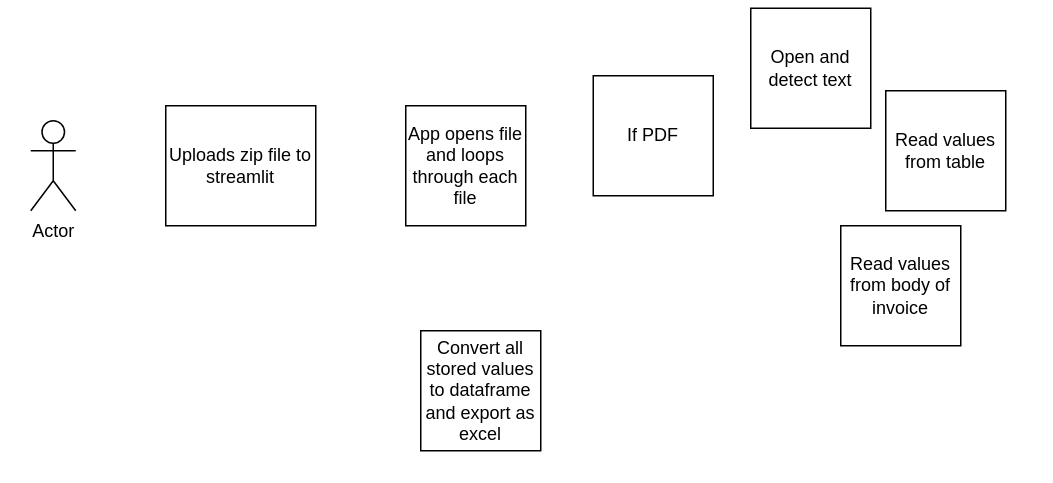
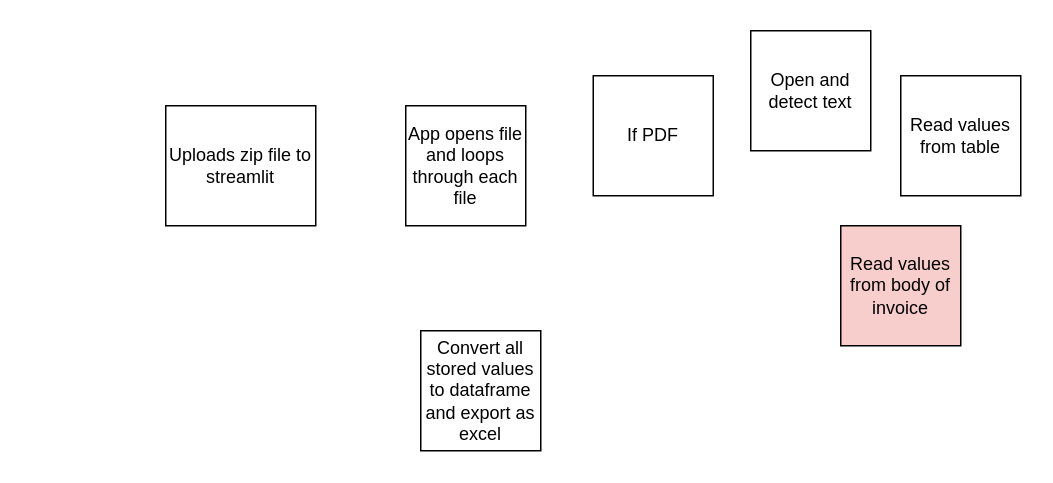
(811, 68) -> (811, 91)
(946, 151) -> (961, 136)
(53, 166) -> none
(901, 286) -> (901, 286)
